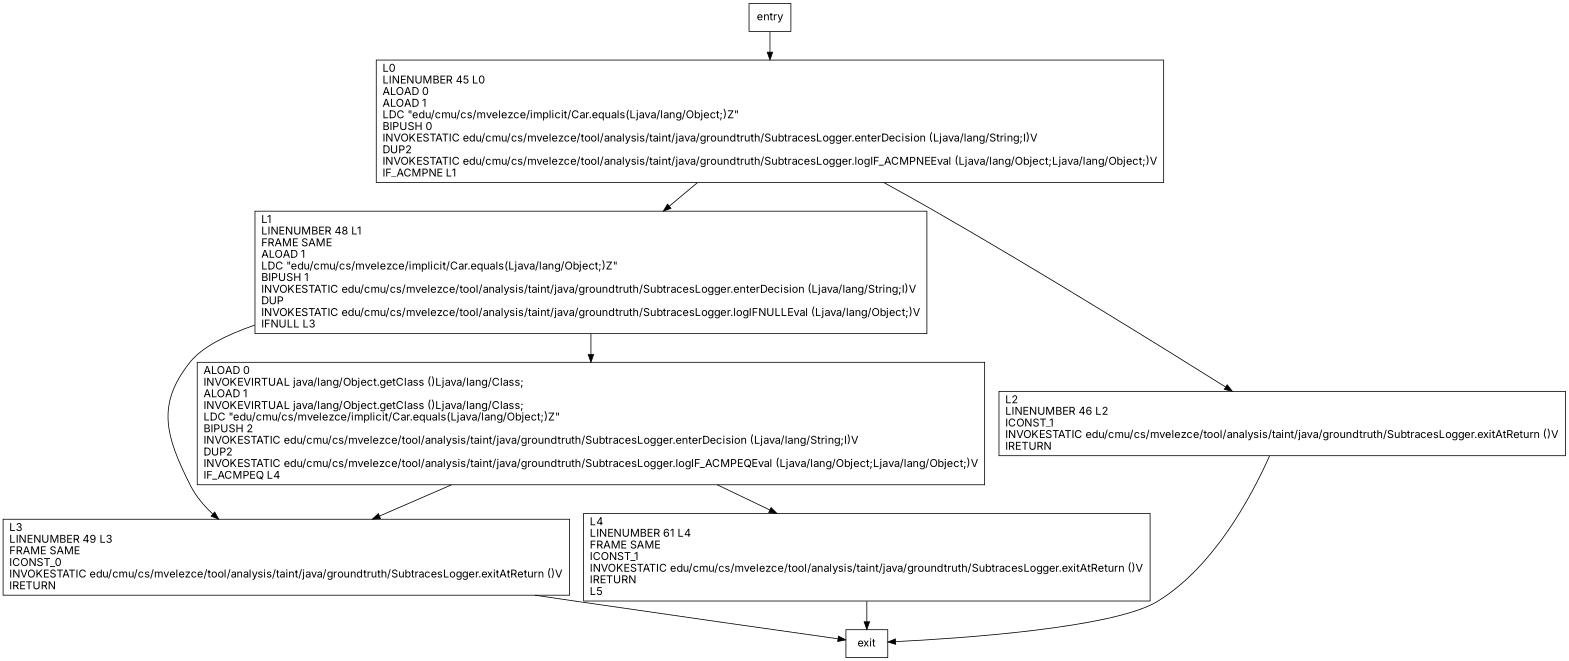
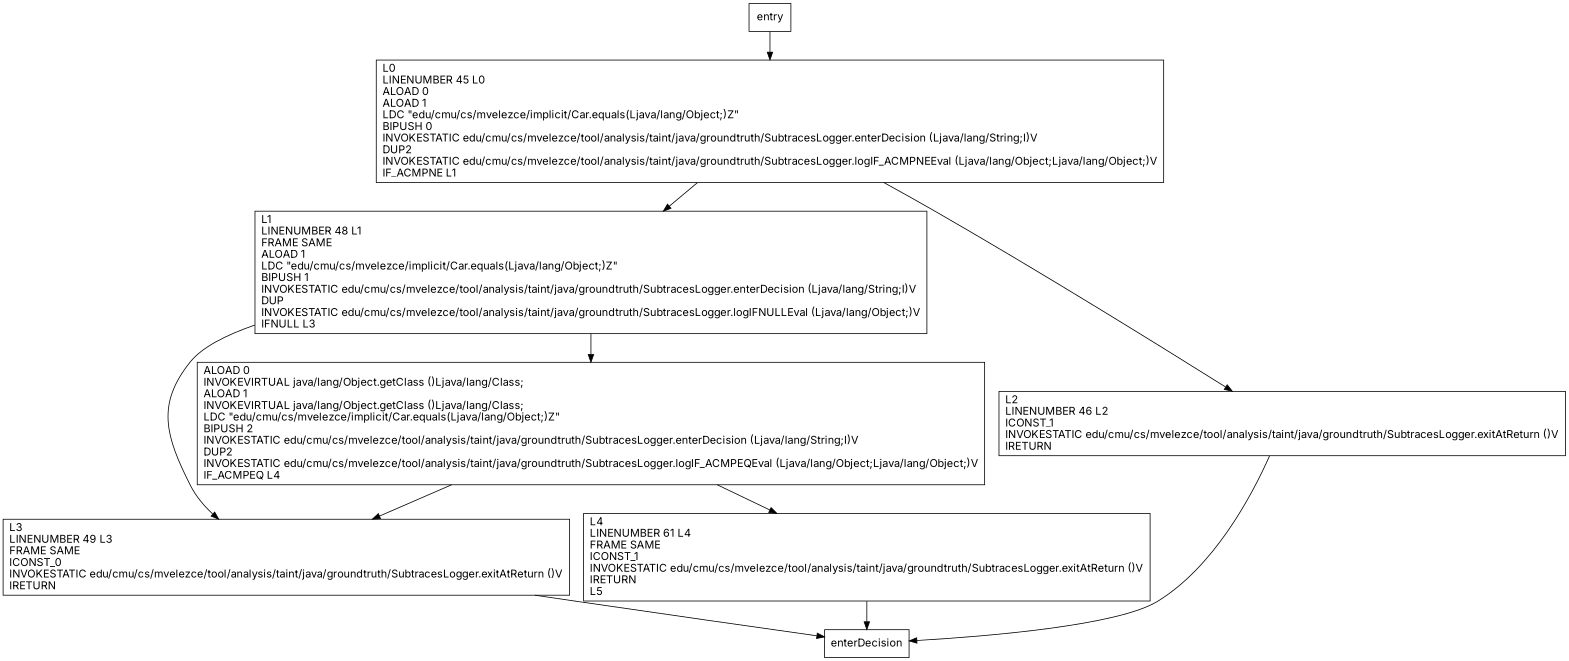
(867, 644) -> (867, 644)
